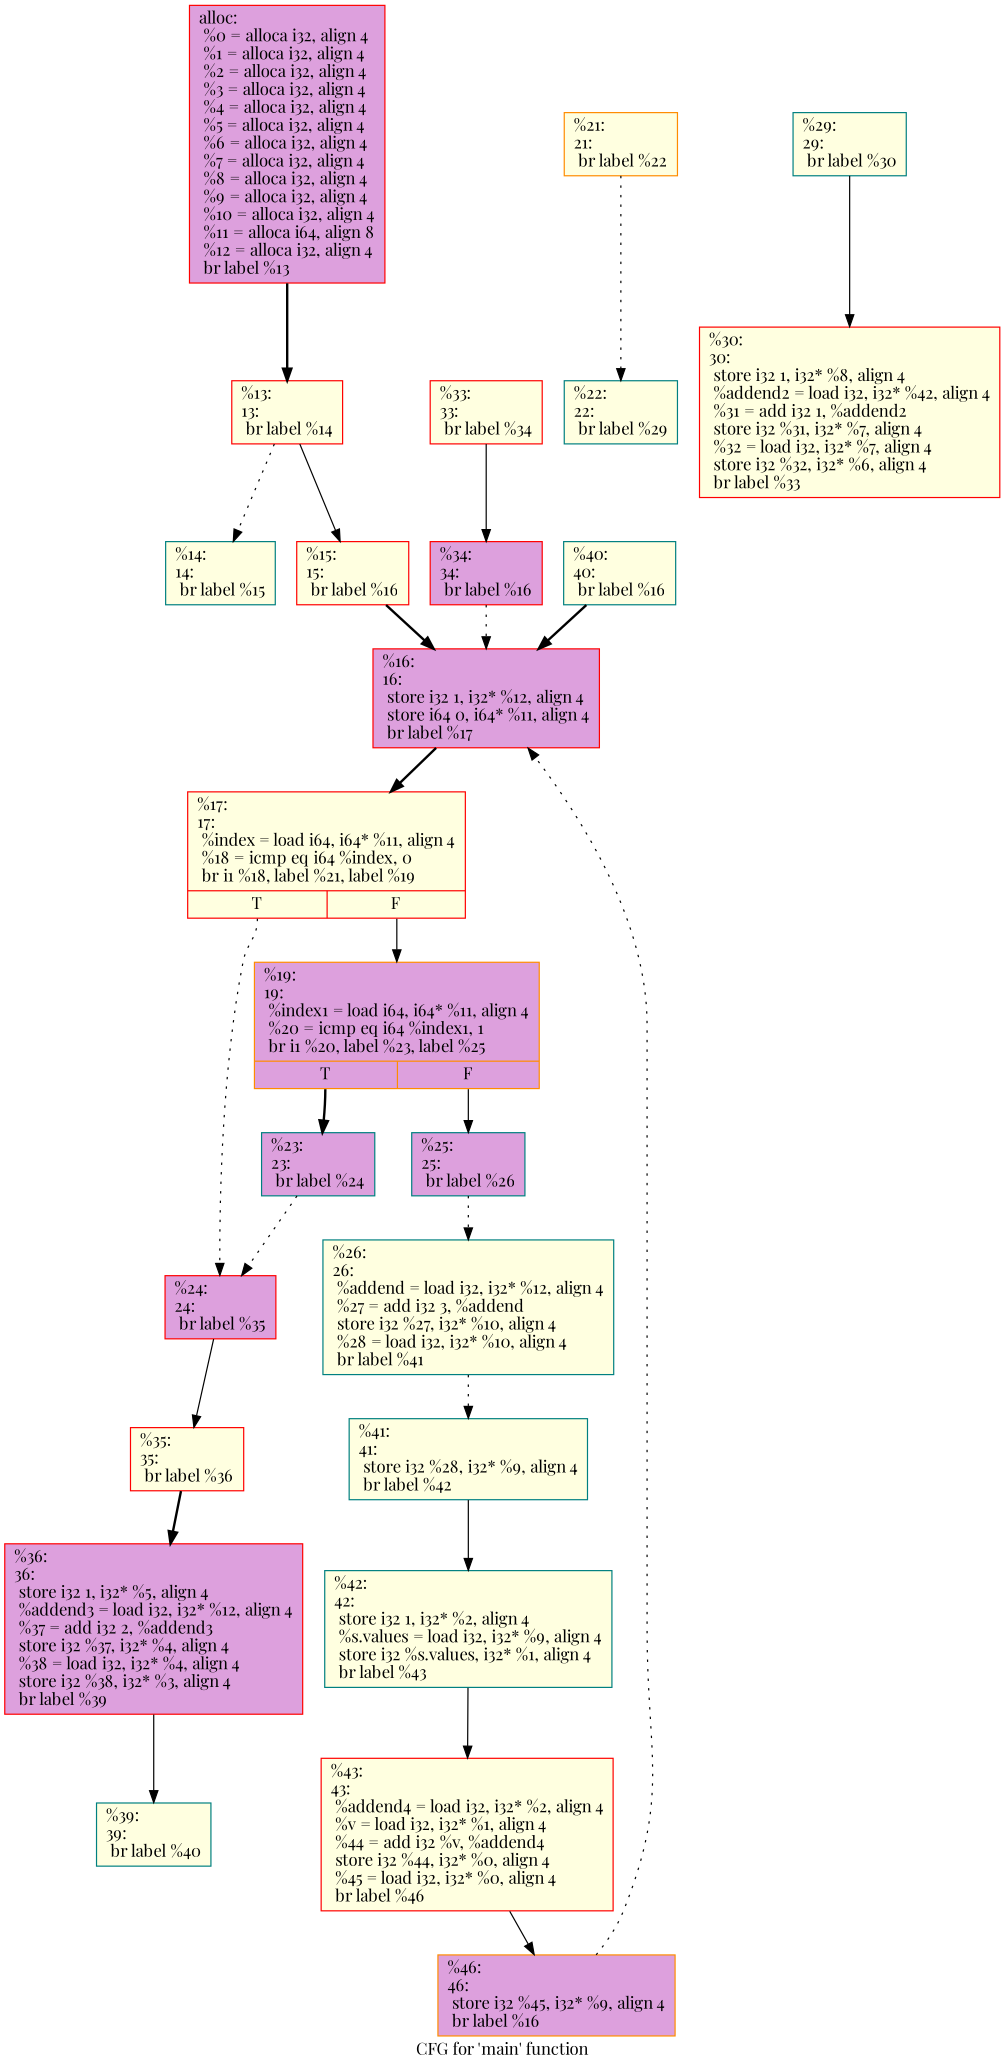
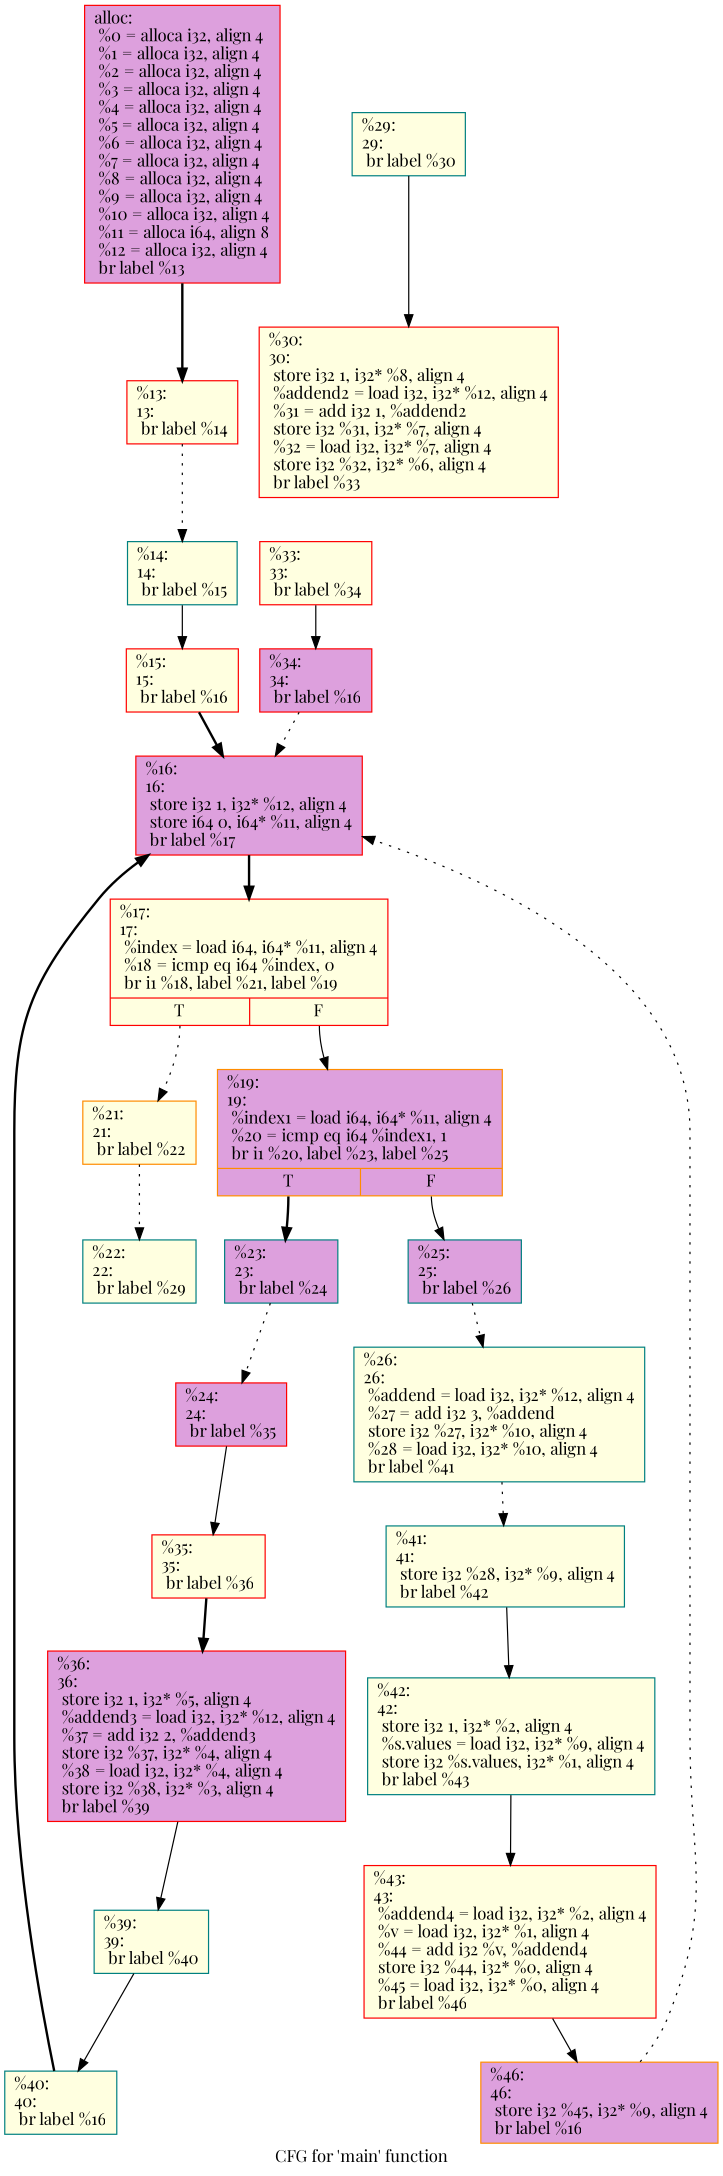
(850, 394) -> (409, 394)
(318, 487) -> (182, 621)
(226, 1089) -> (175, 1059)
none -> (109, 2017)
